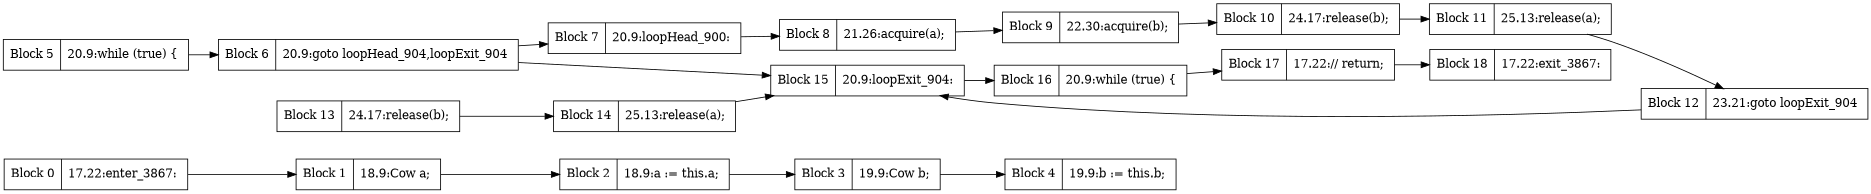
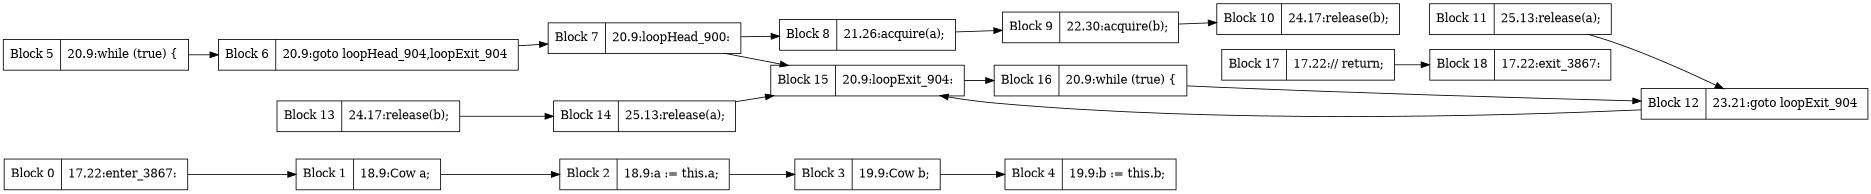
(1410, 19) -> none
(640, 69) -> (752, 59)
(1200, 73) -> (1410, 94)
